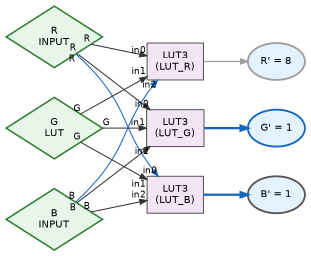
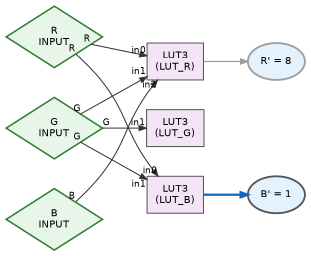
(111, 79) -> none
(120, 109) -> (120, 109)
(54, 128) -> (54, 128)
(276, 128) -> none
(119, 147) -> (119, 147)
(111, 177) -> none
(115, 207) -> none
